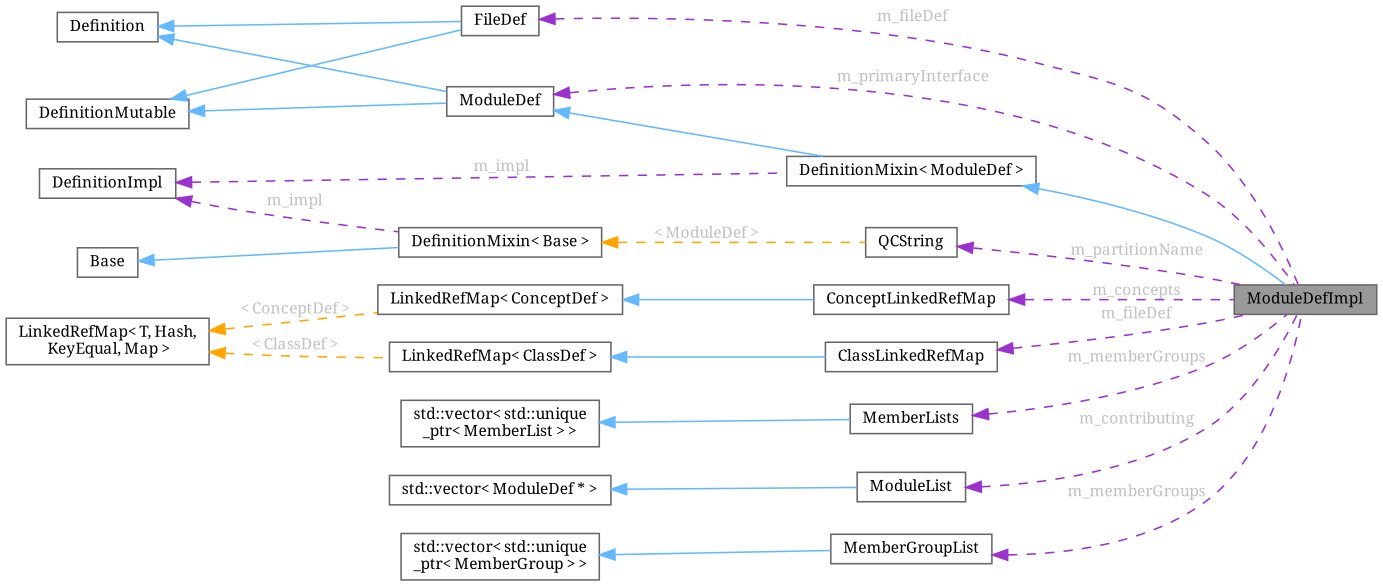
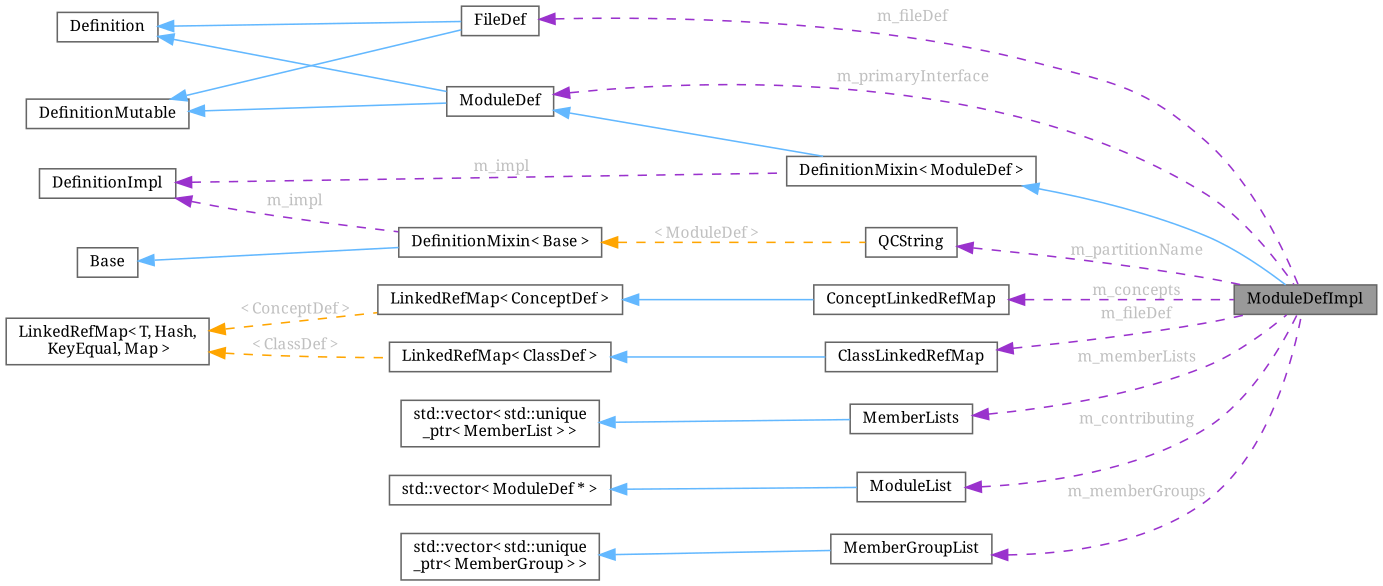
(1135, 358) -> (1135, 358)
